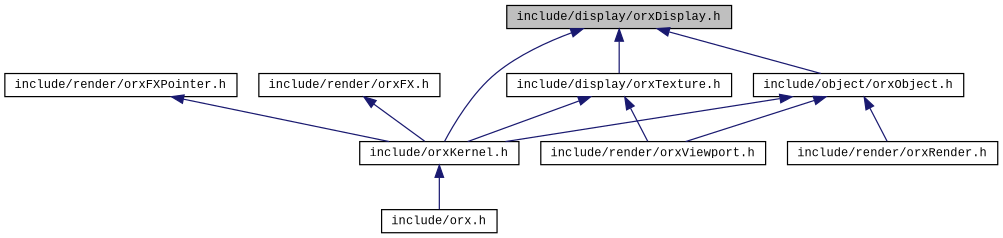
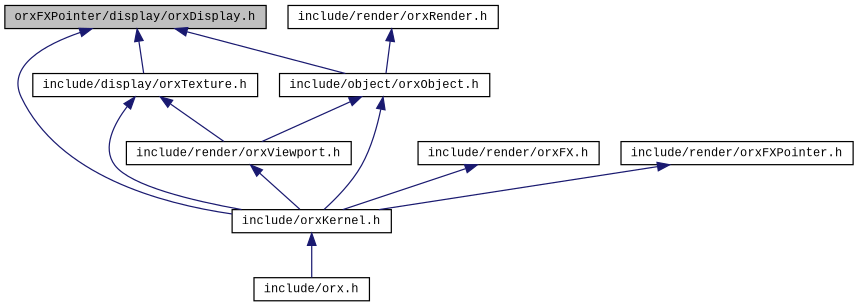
(619, 17) -> (136, 17)
(879, 125) -> (388, 57)
none -> (280, 191)
